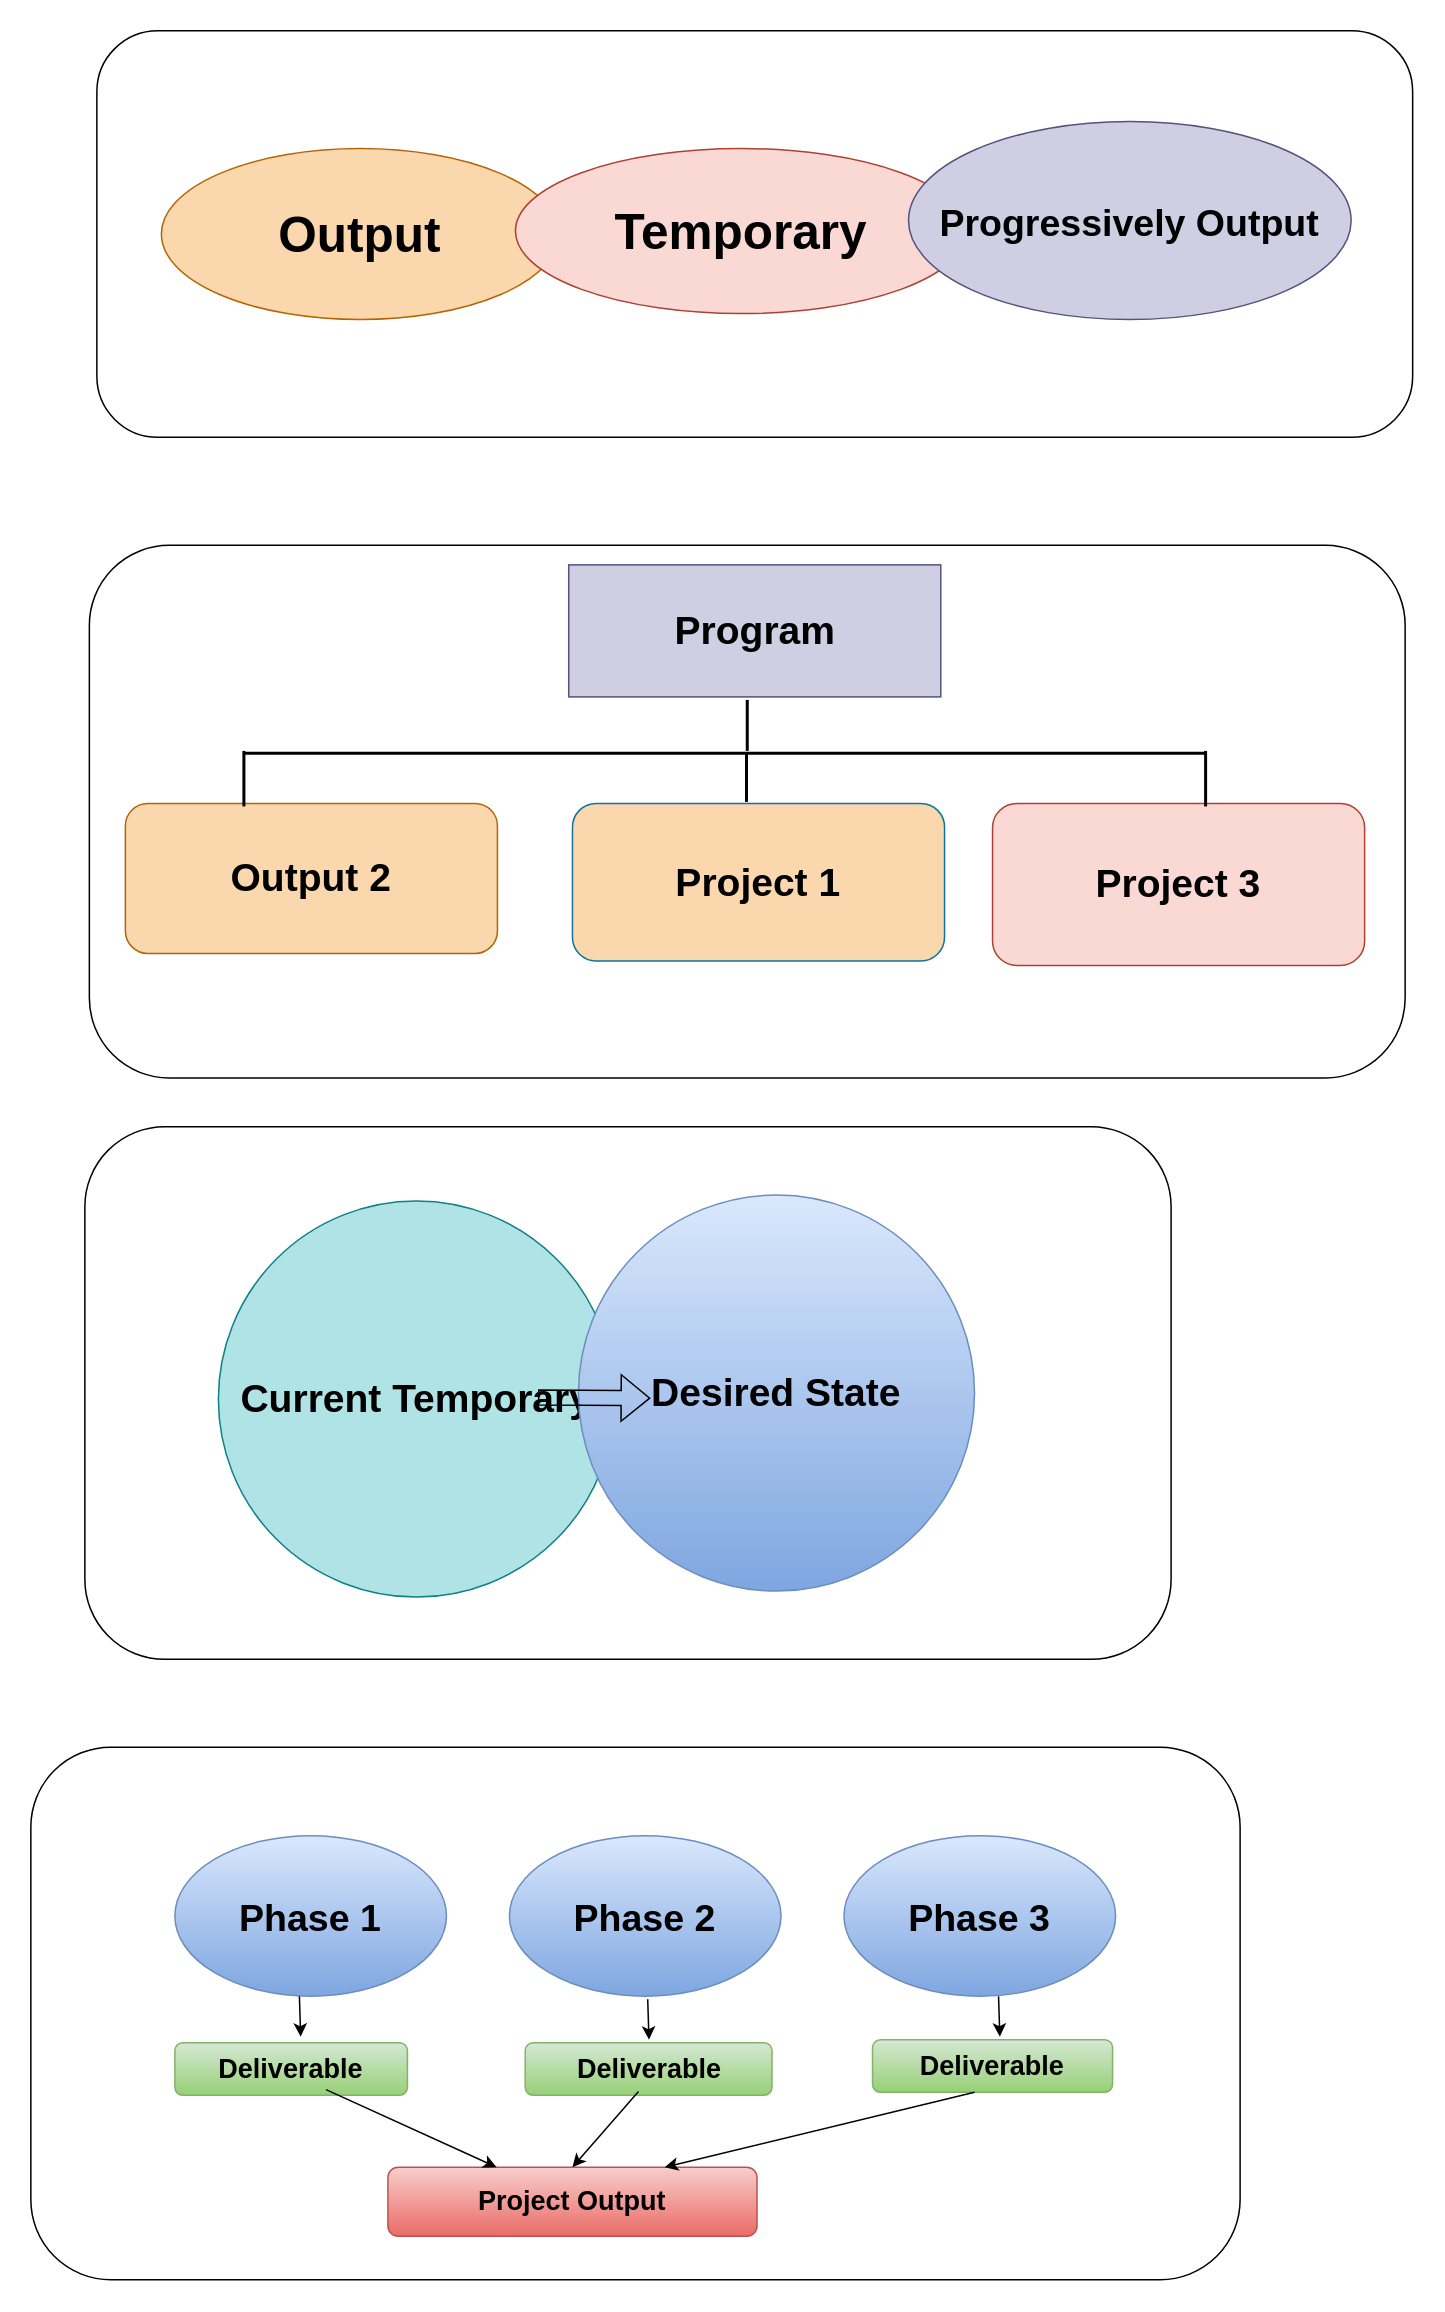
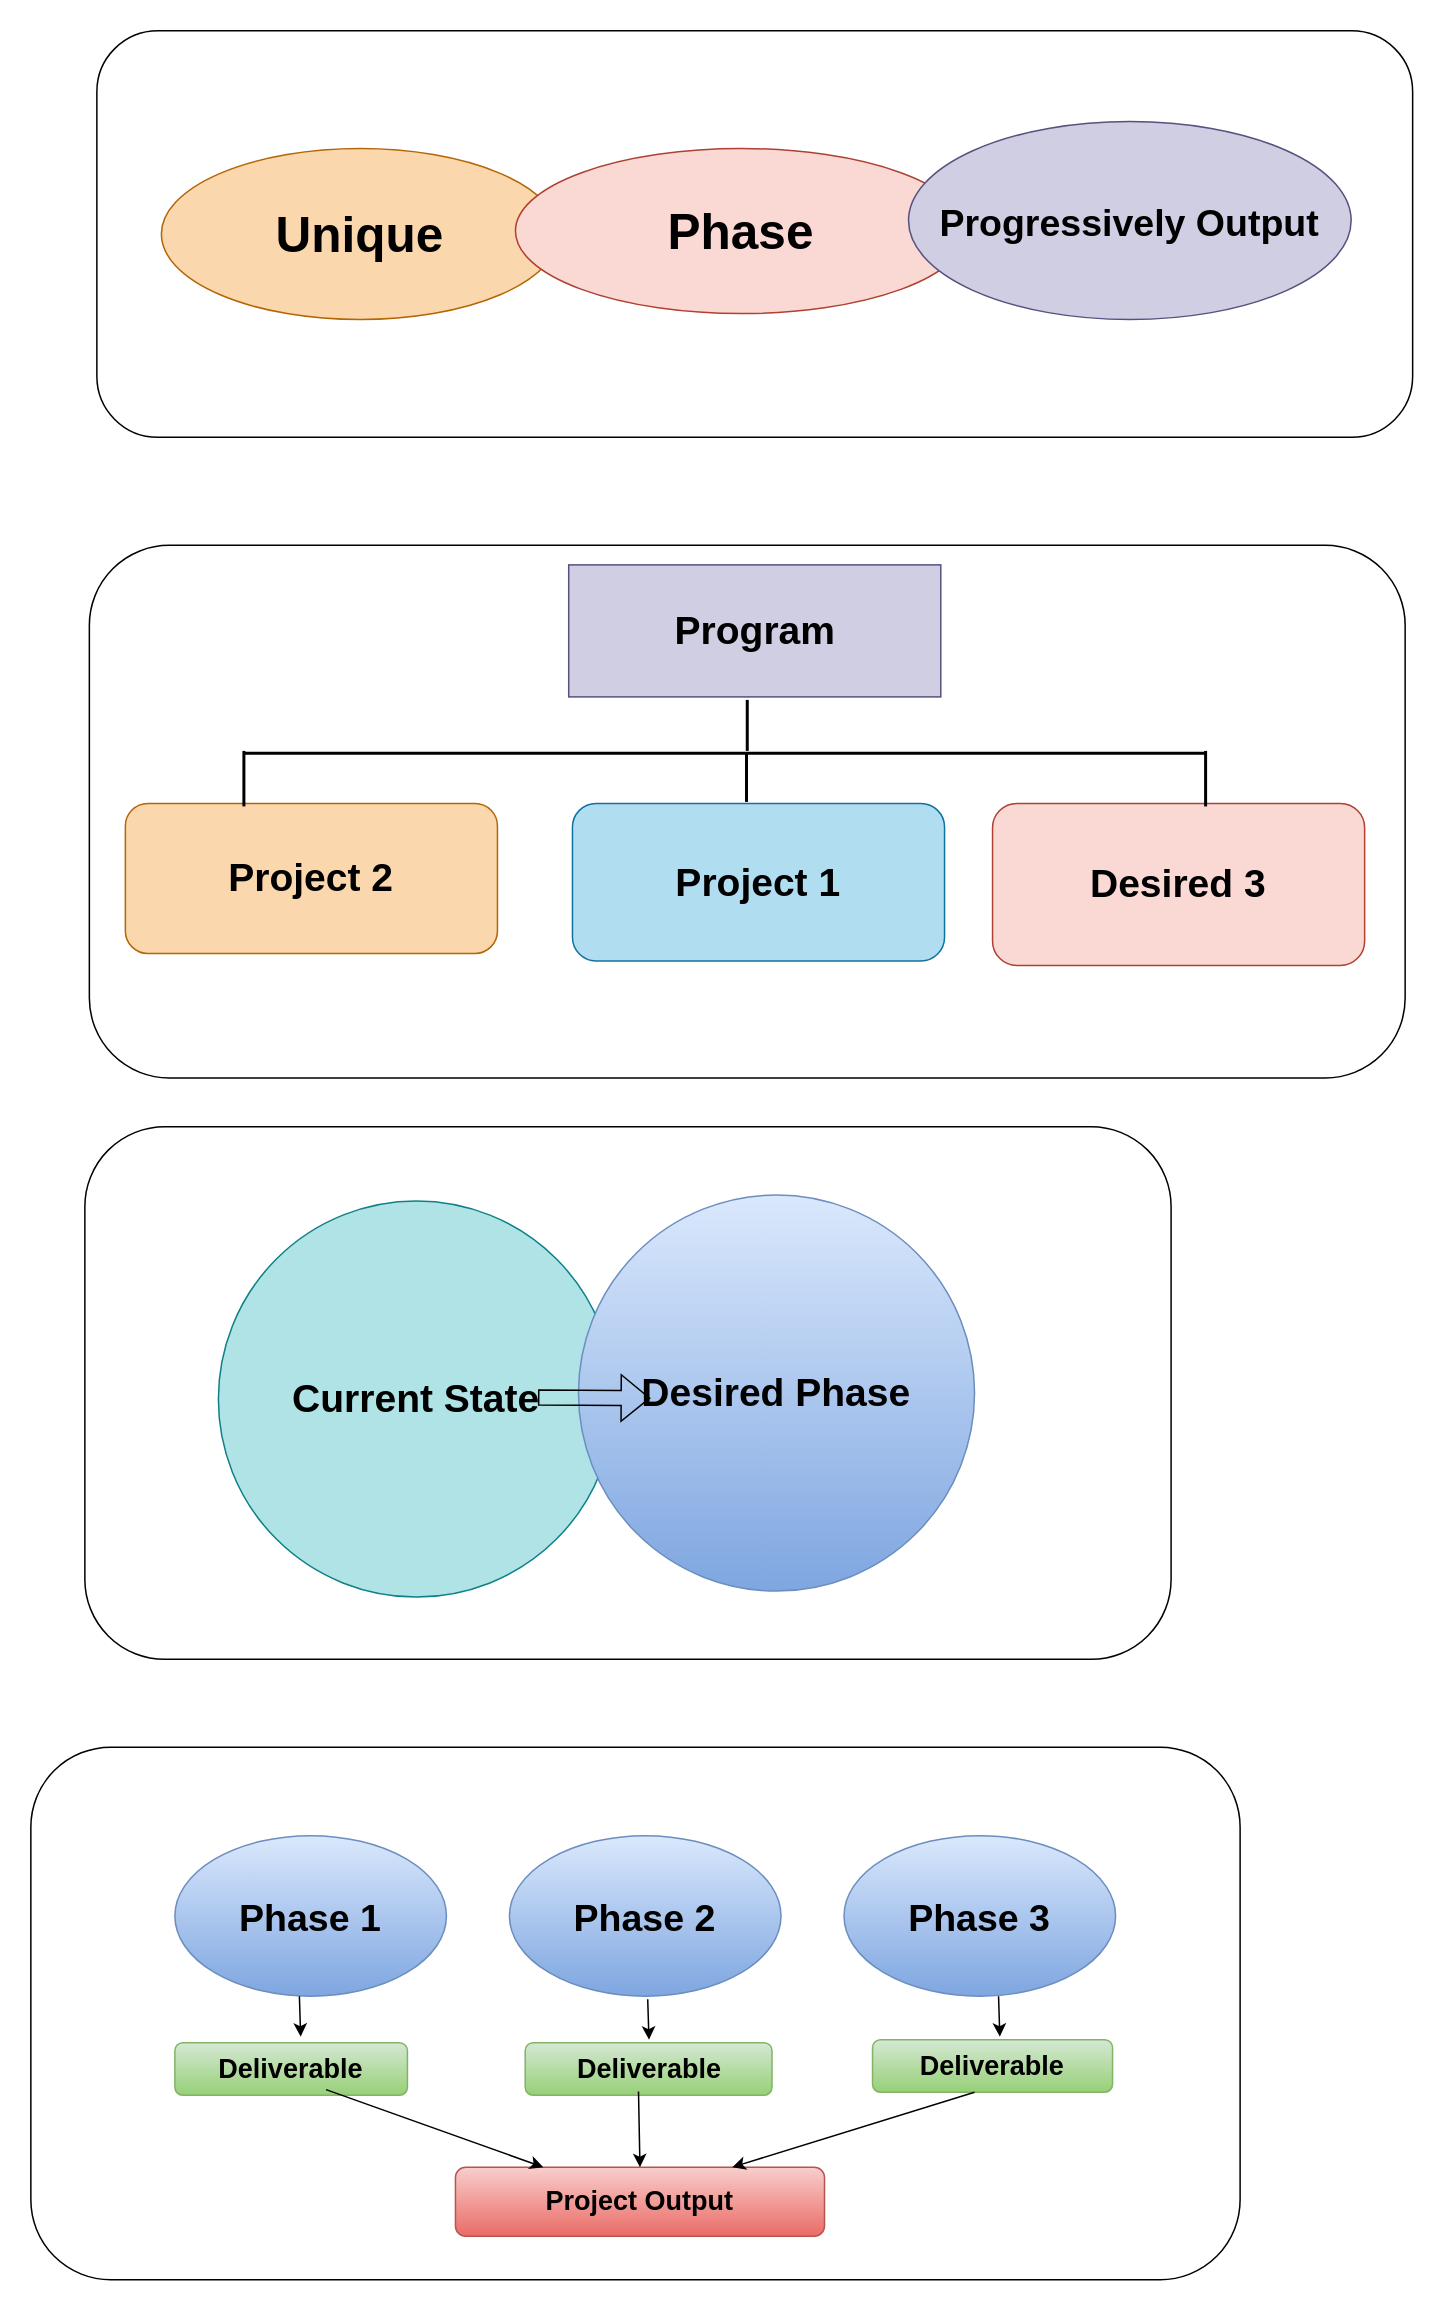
(741, 232) -> (741, 232)
(360, 235) -> (360, 235)
(311, 878) -> (311, 878)
(758, 882) -> (758, 882)
(1178, 884) -> (1178, 884)
(776, 1393) -> (776, 1393)
(416, 1399) -> (416, 1399)
(572, 2201) -> (640, 2201)
